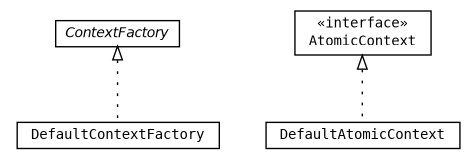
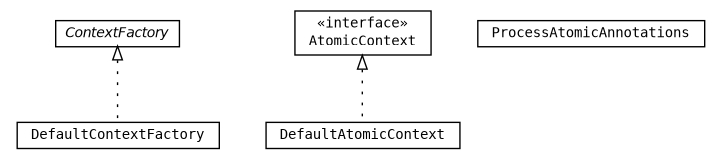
none -> (591, 33)
